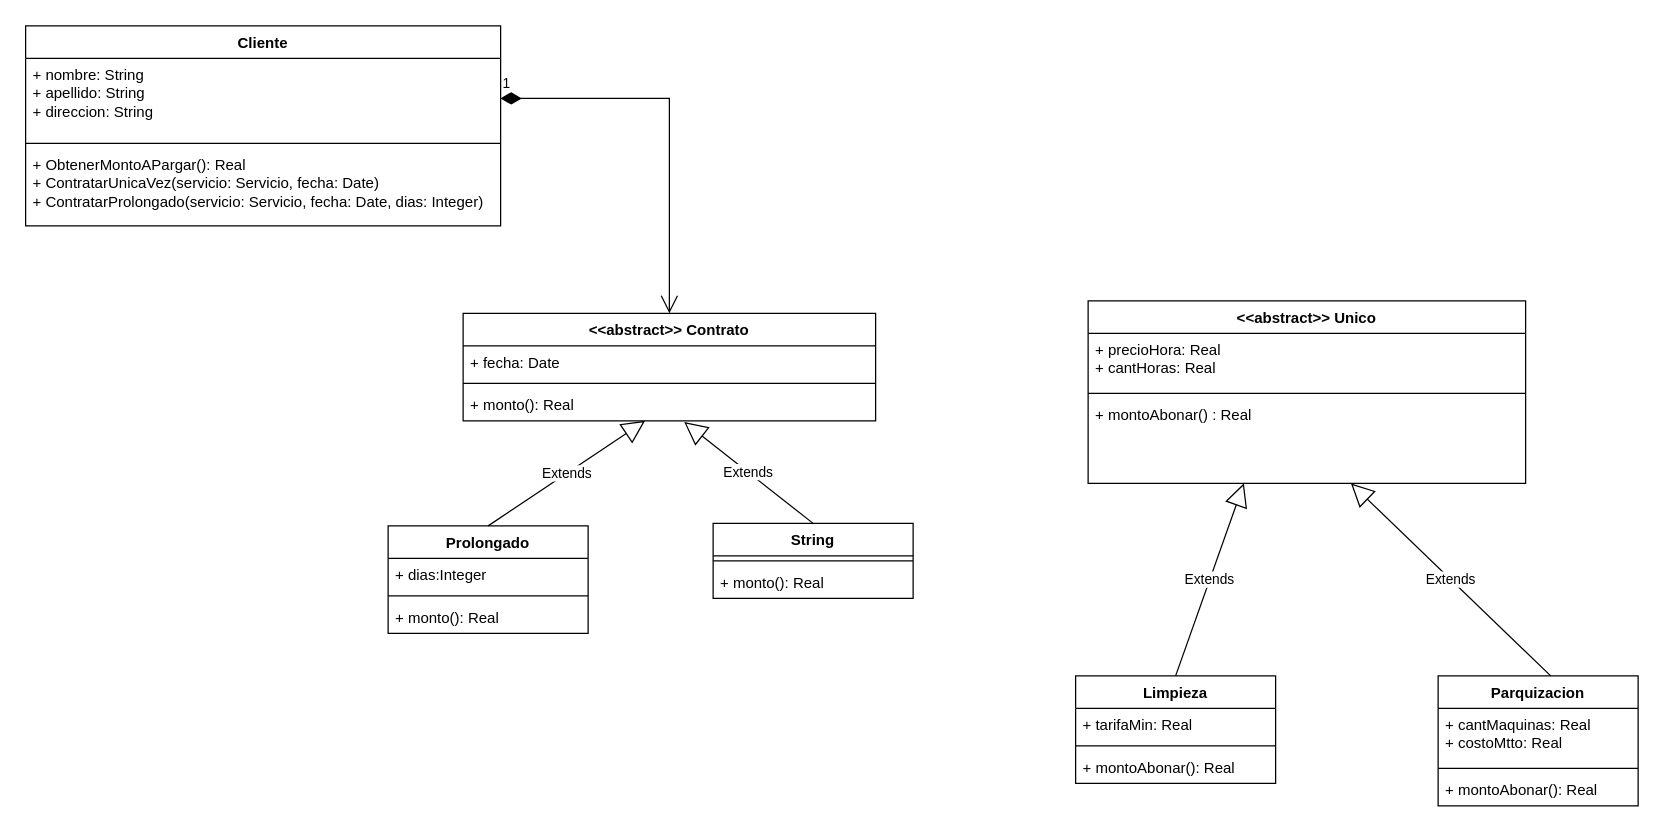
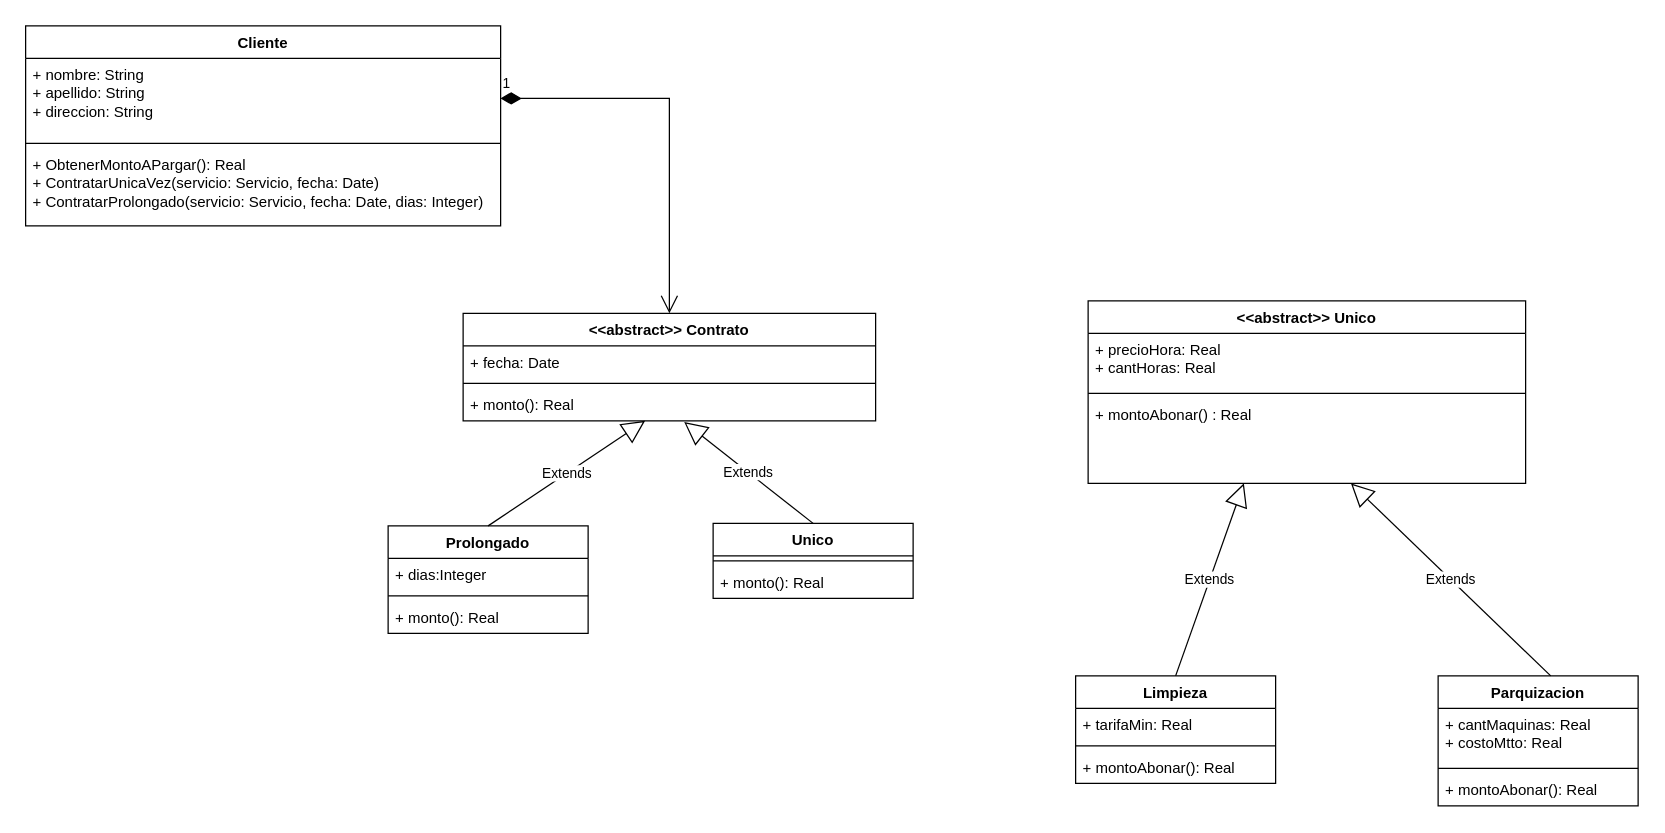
(813, 541) -> (813, 541)
